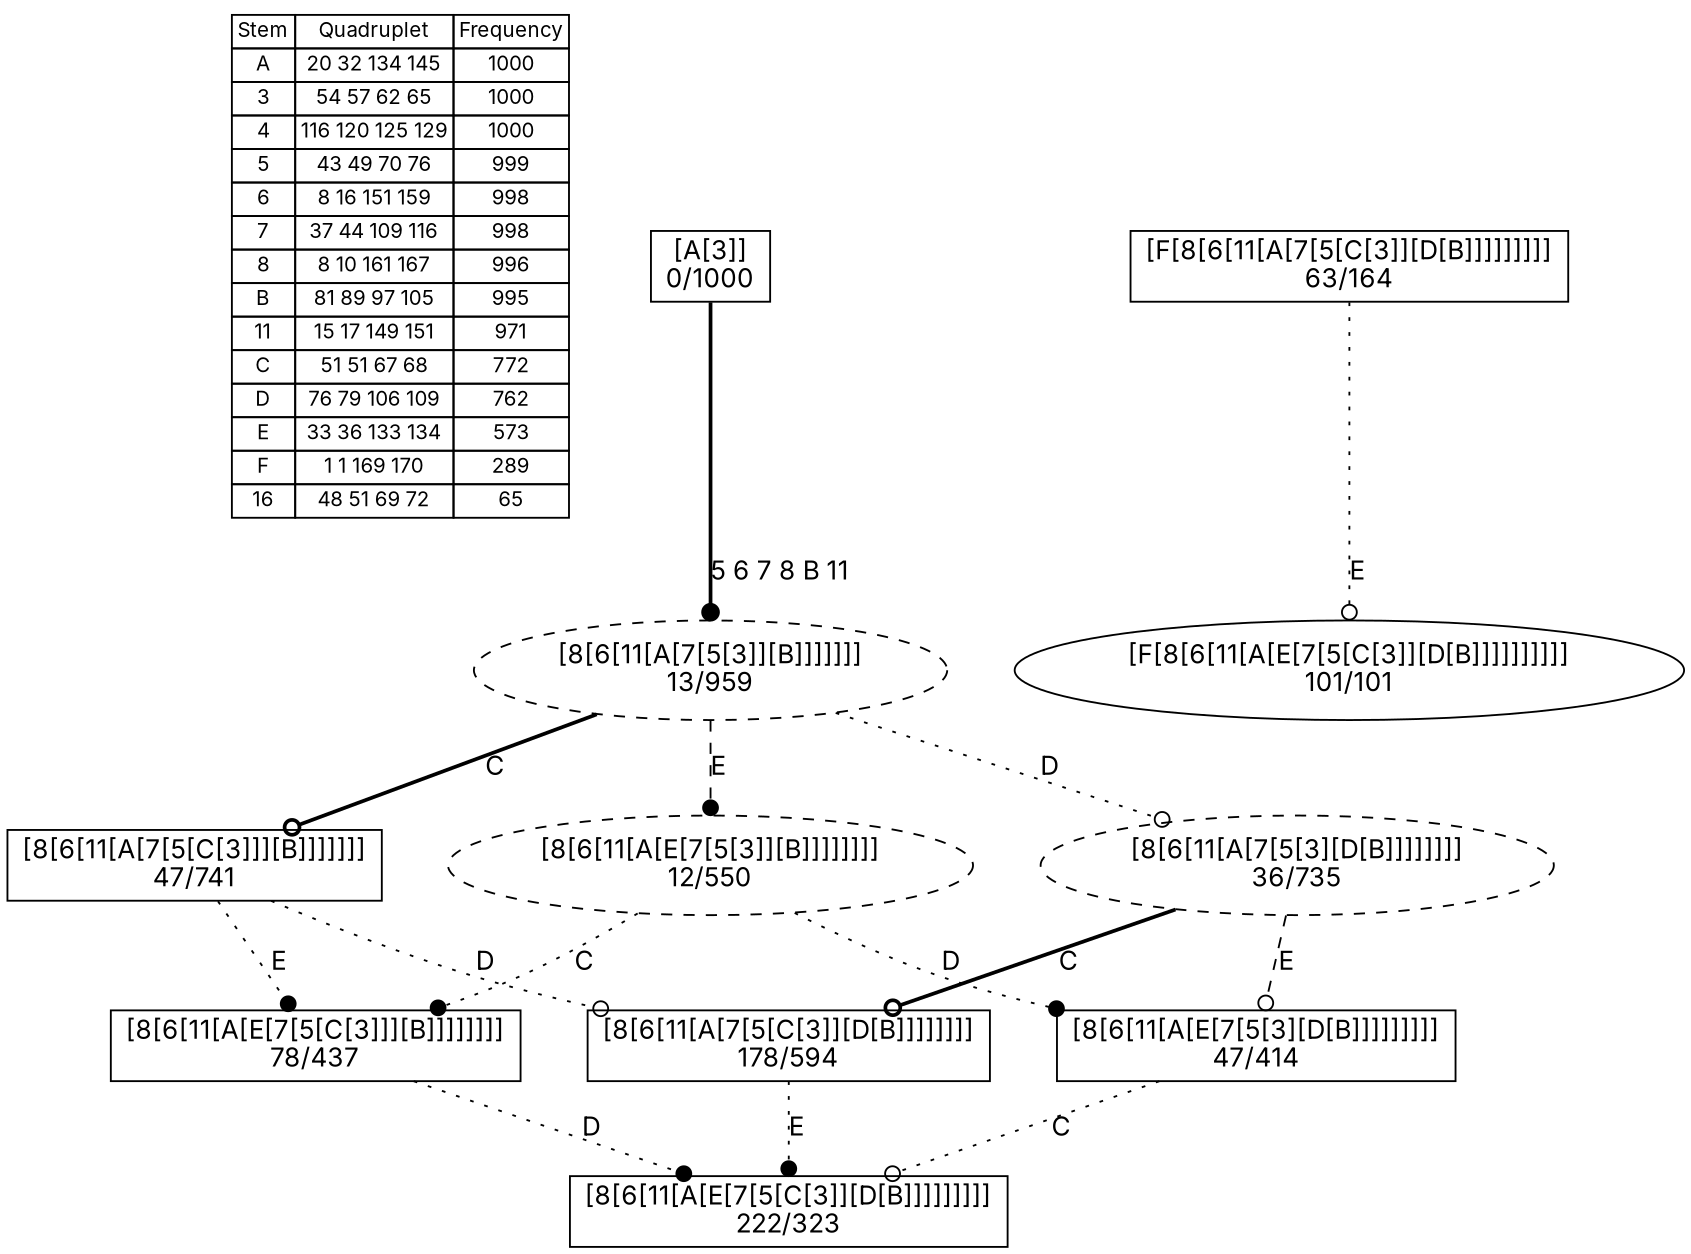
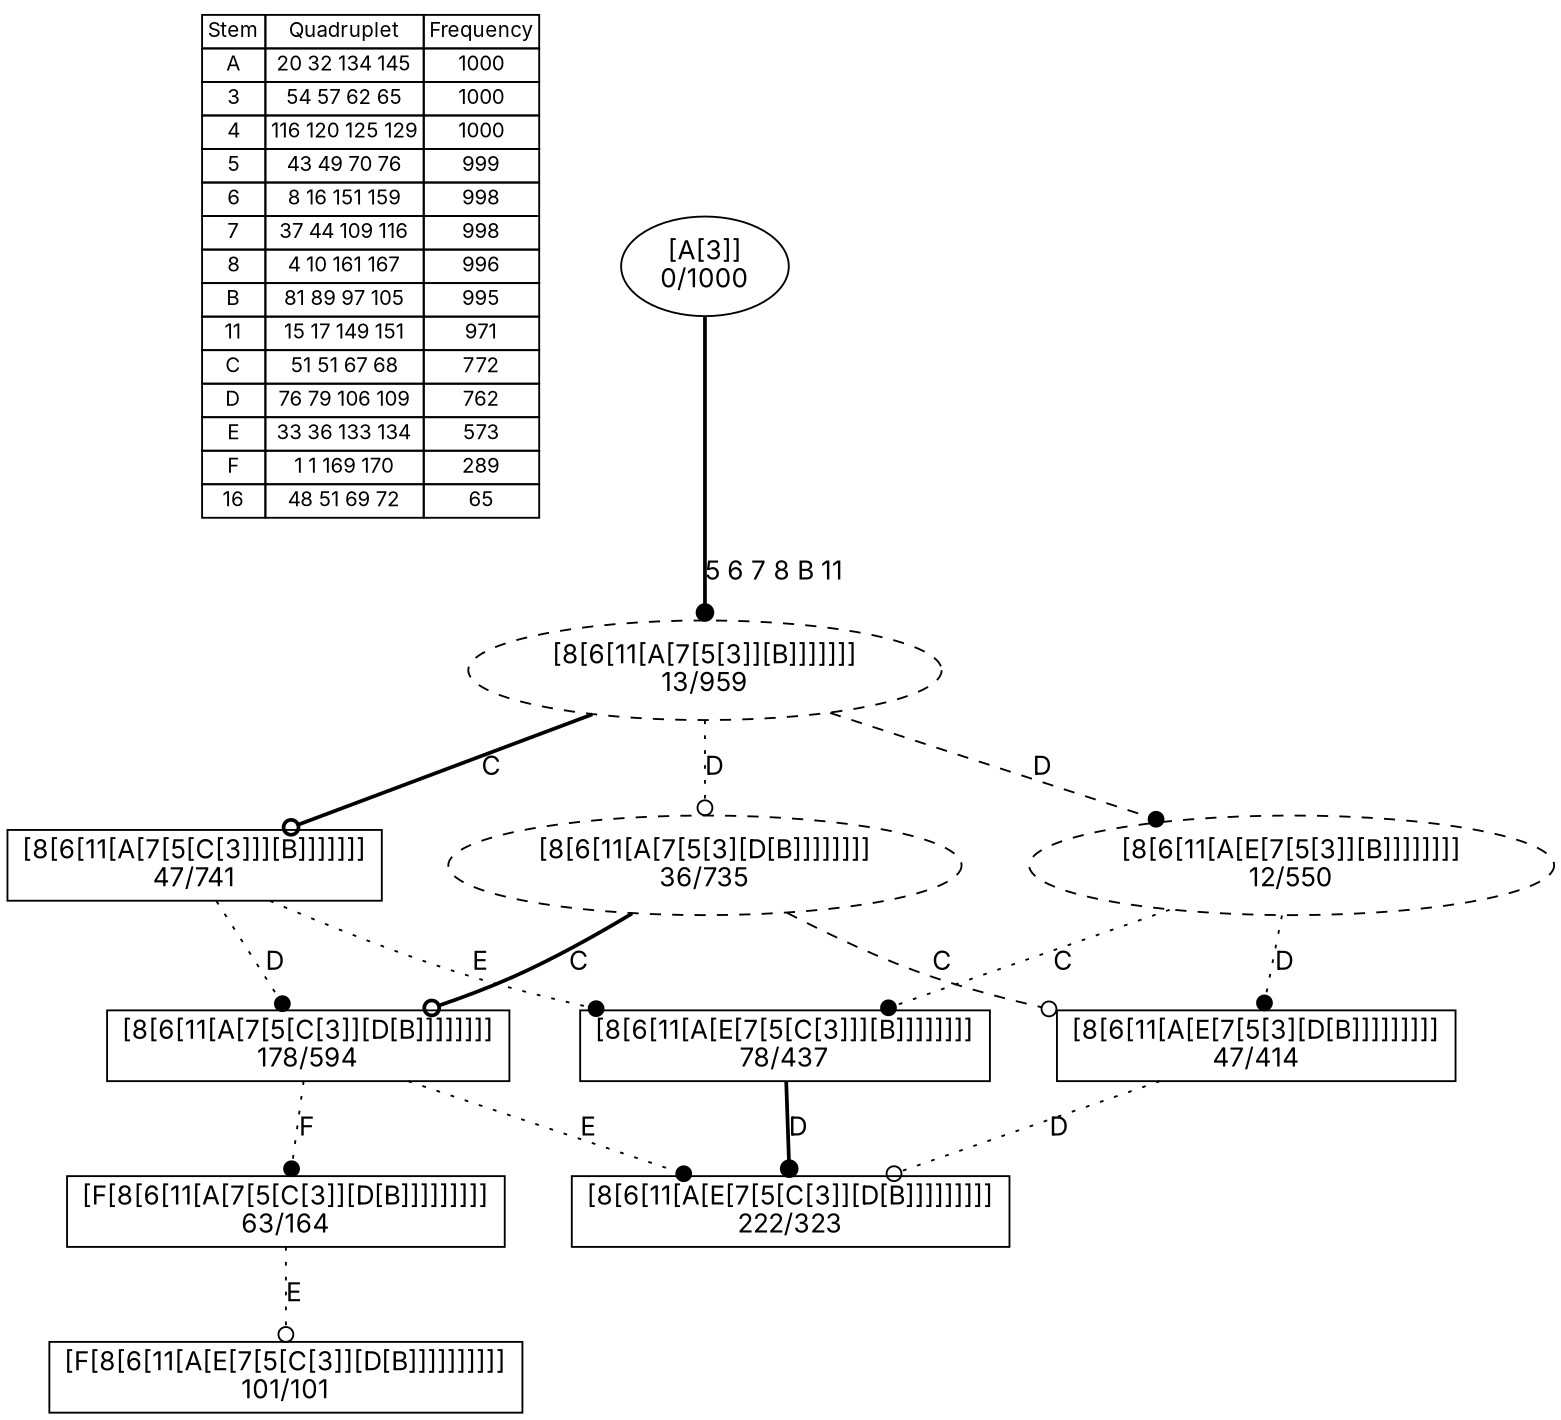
(374, 265) -> (345, 265)
(711, 266) -> (705, 266)
(1349, 670) -> (286, 1377)
(723, 768) -> (1046, 768)
(429, 962) -> (247, 949)
(1291, 963) -> (946, 963)
none -> (298, 1121)
(545, 1126) -> (788, 1121)
(1065, 1129) -> (1063, 1129)
